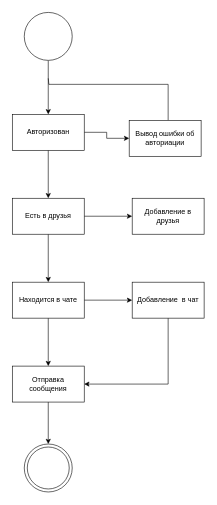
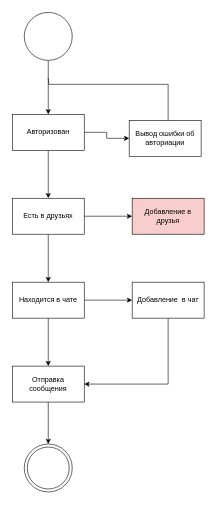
(48, 216) -> (48, 216)
(168, 216) -> (168, 216)
